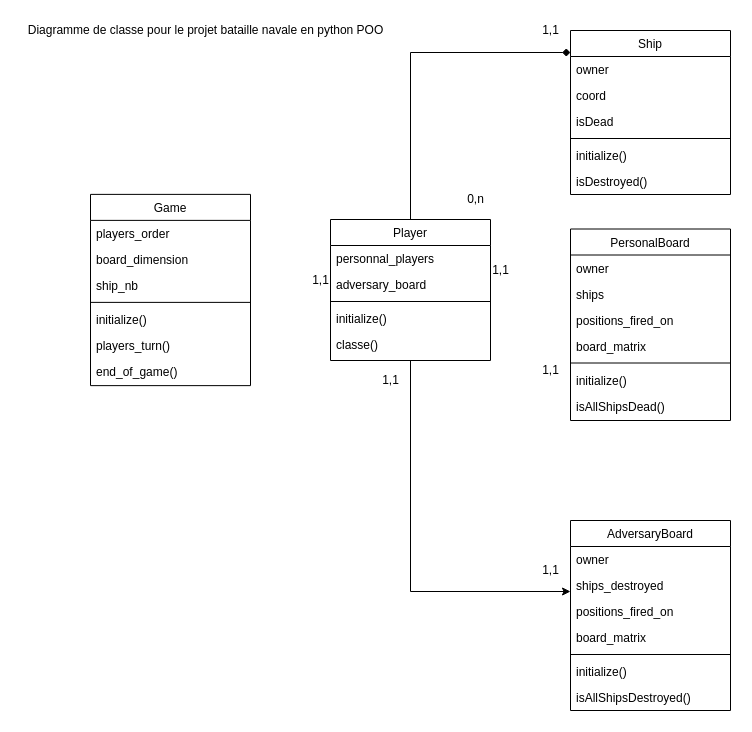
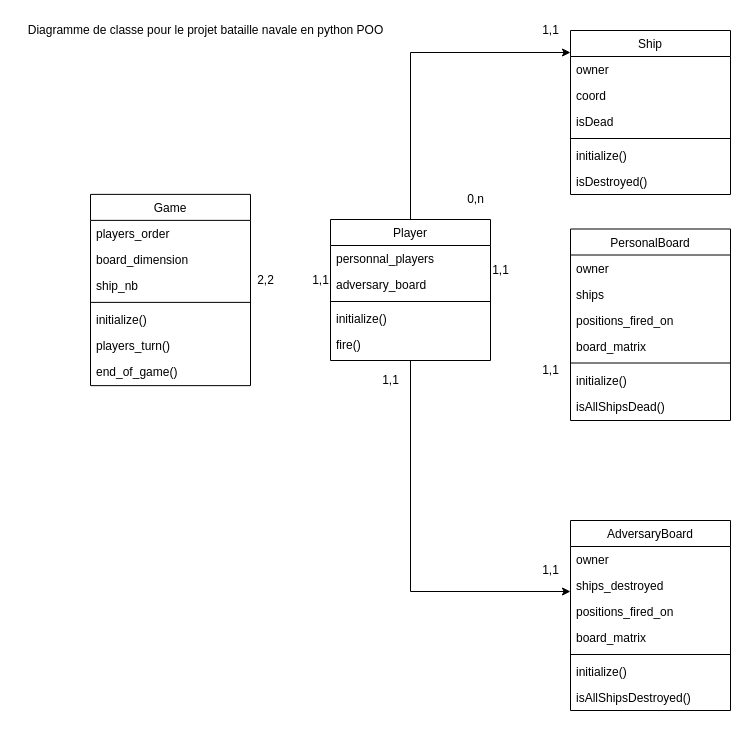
(562, 53) -> (562, 53)
none -> (266, 281)
(361, 345) -> (355, 345)
